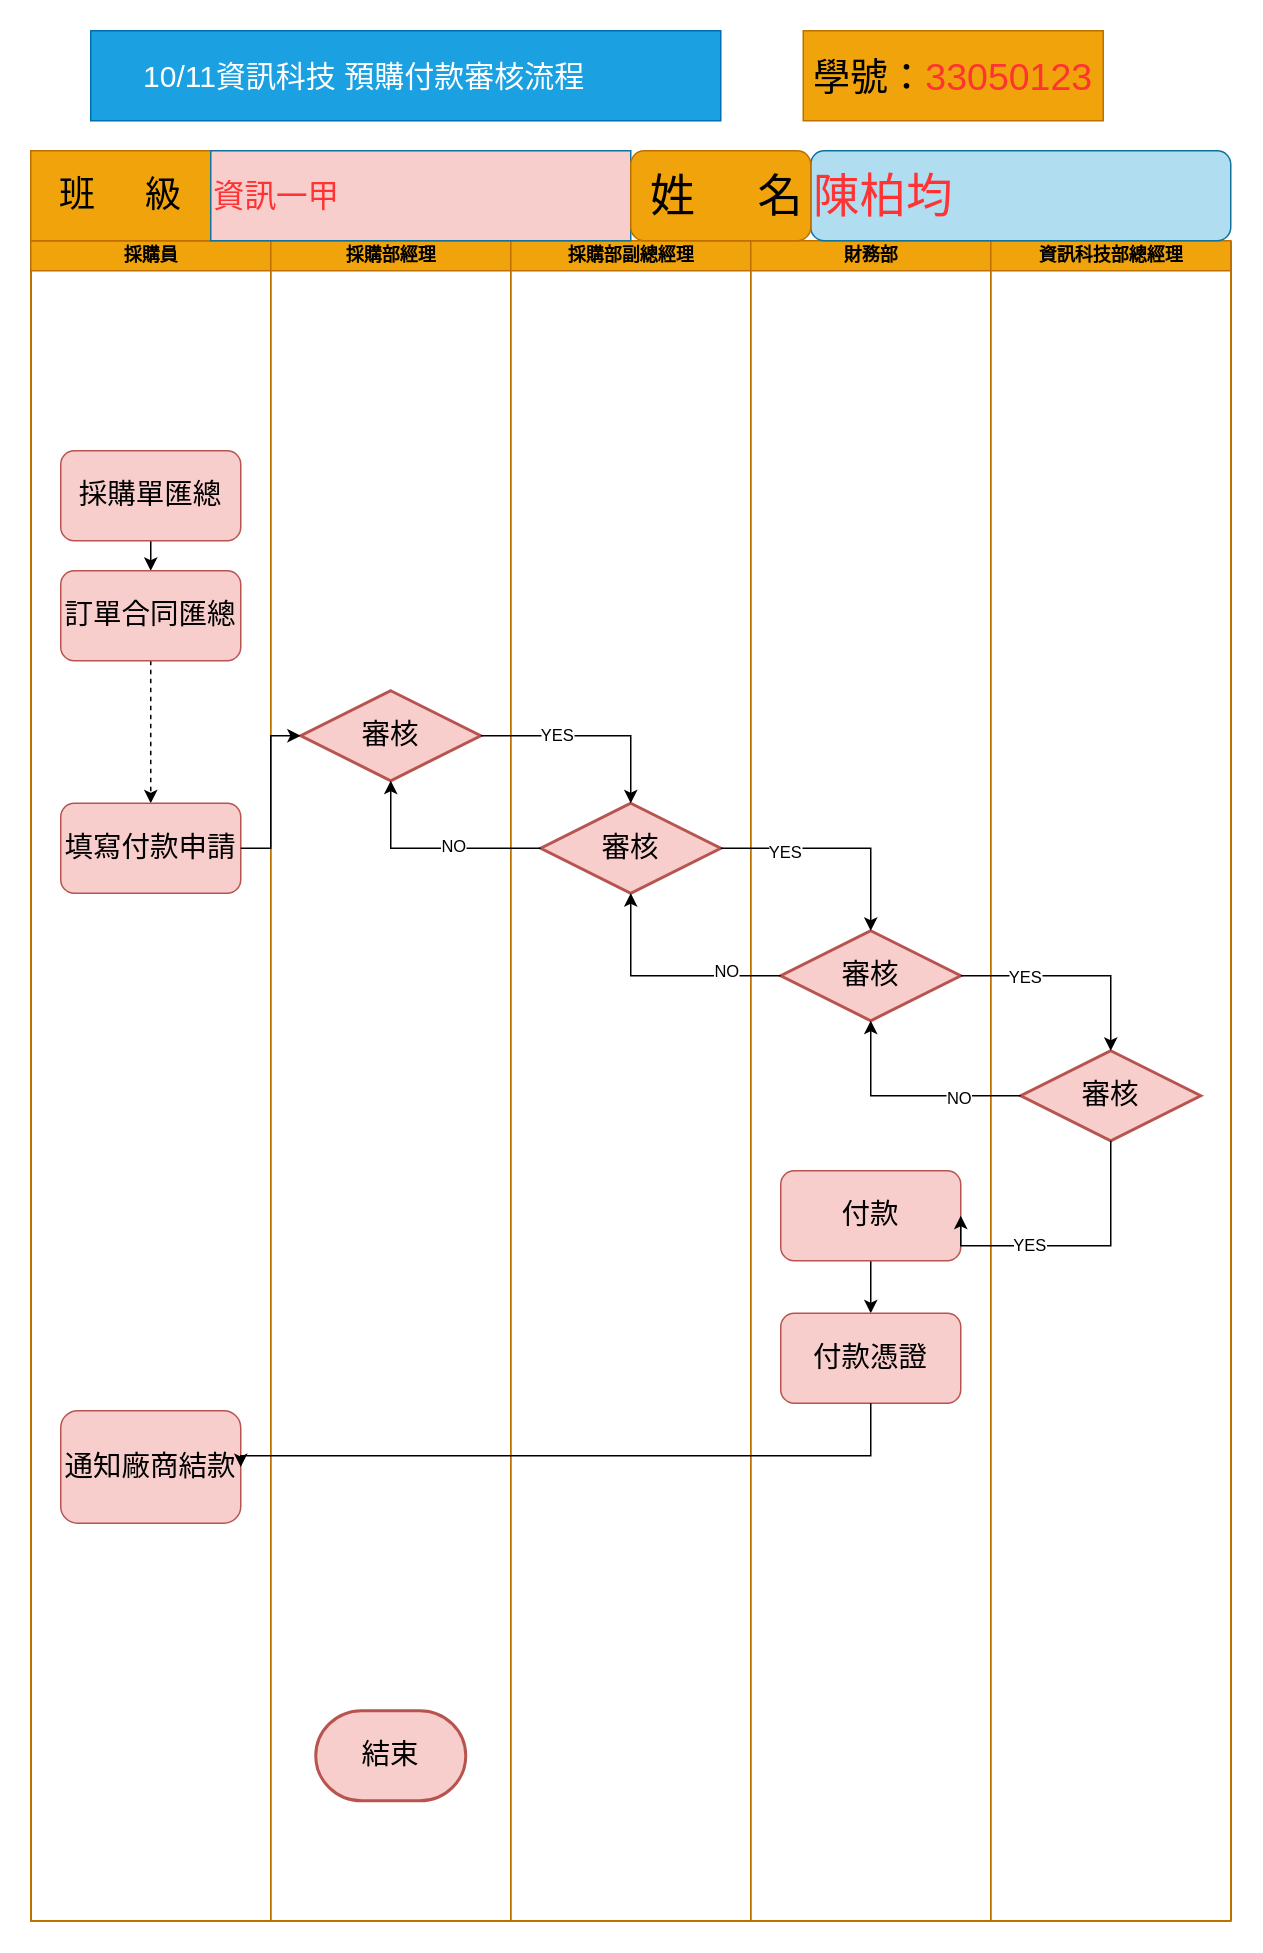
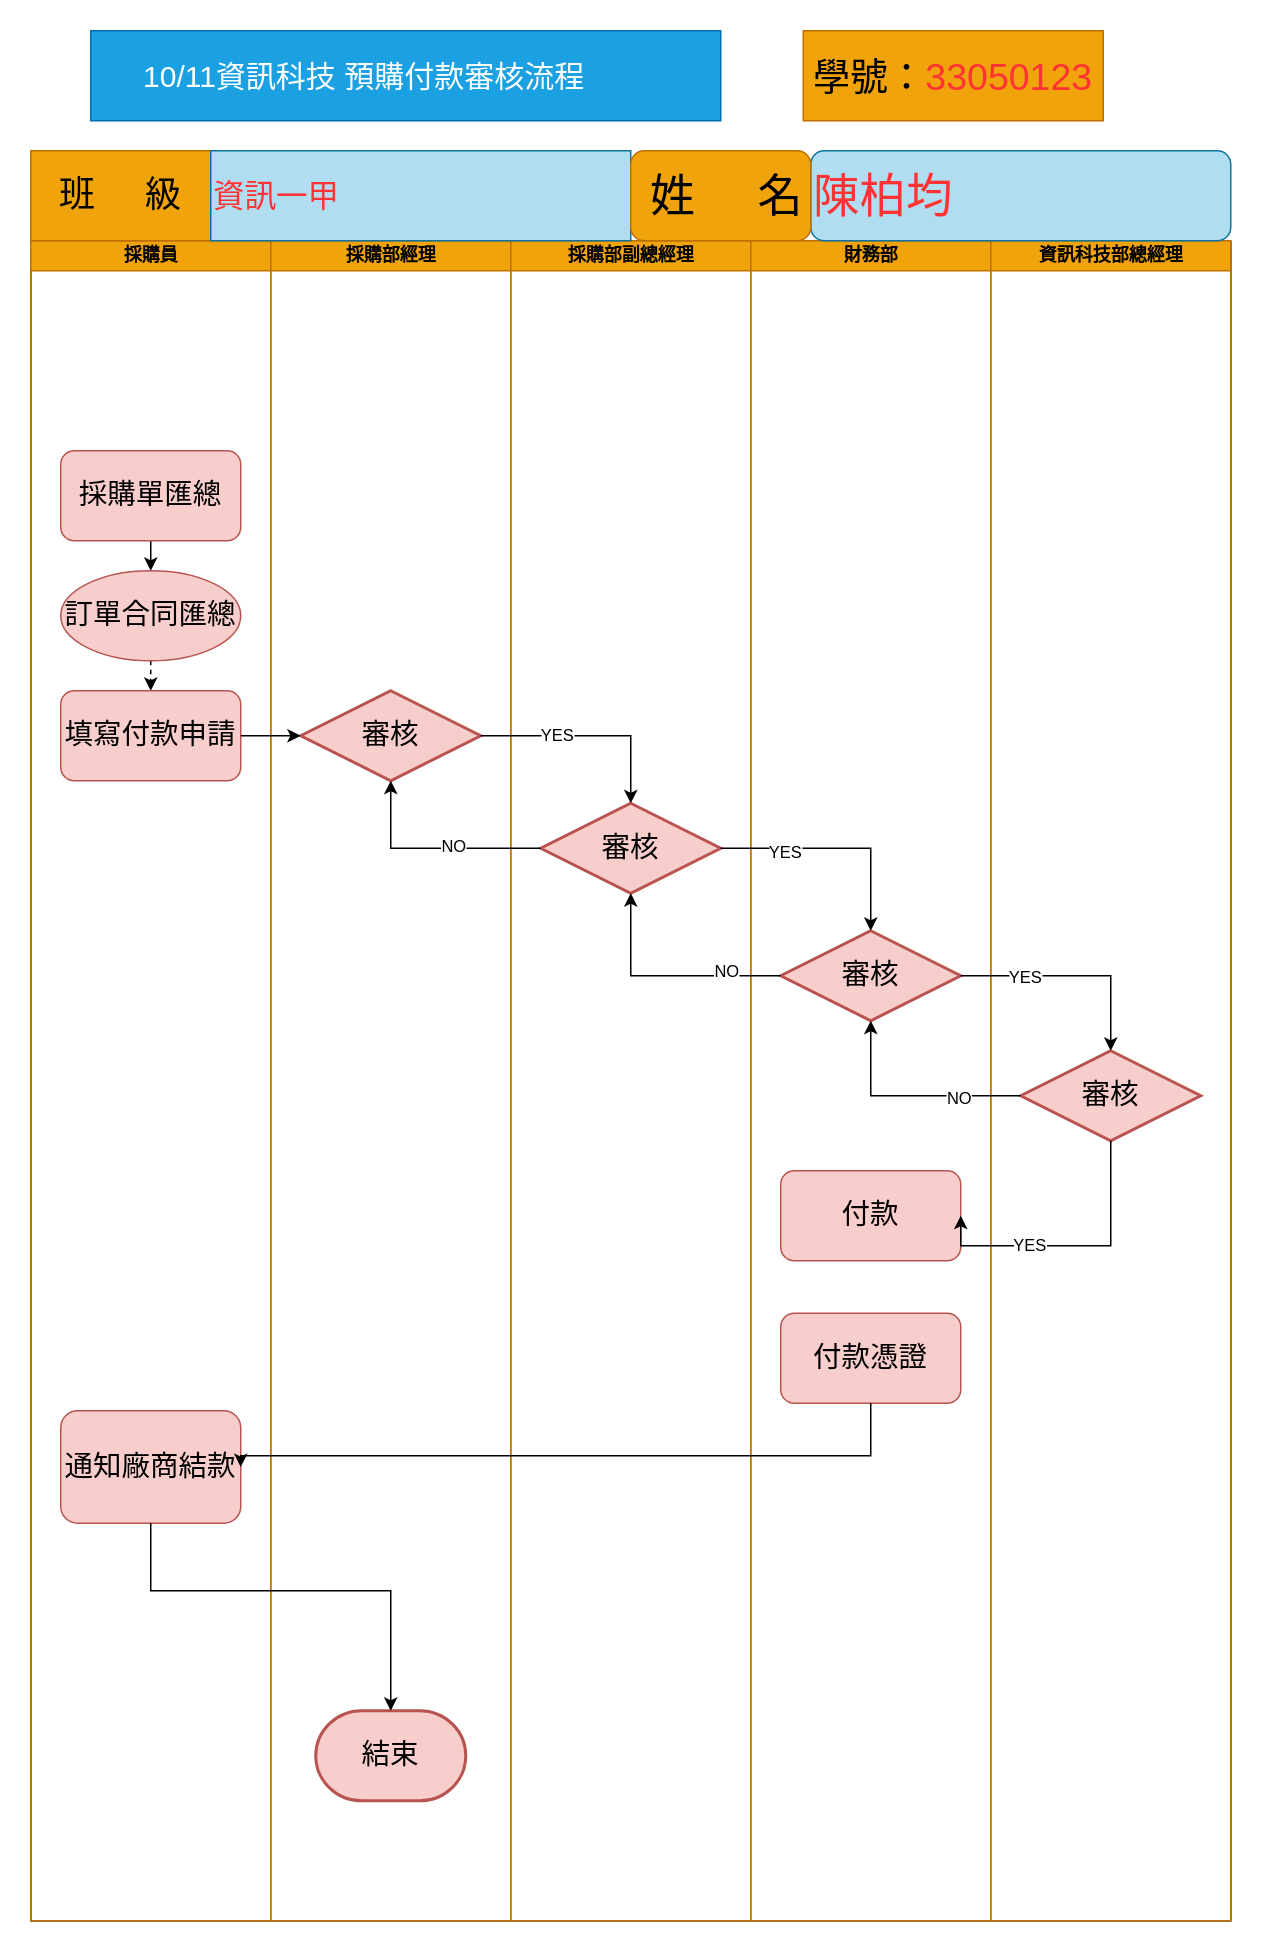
(421, 196) -> (421, 196)
(151, 616) -> (151, 616)
(151, 848) -> (151, 736)
(871, 1289) -> none
none -> (292, 1591)
